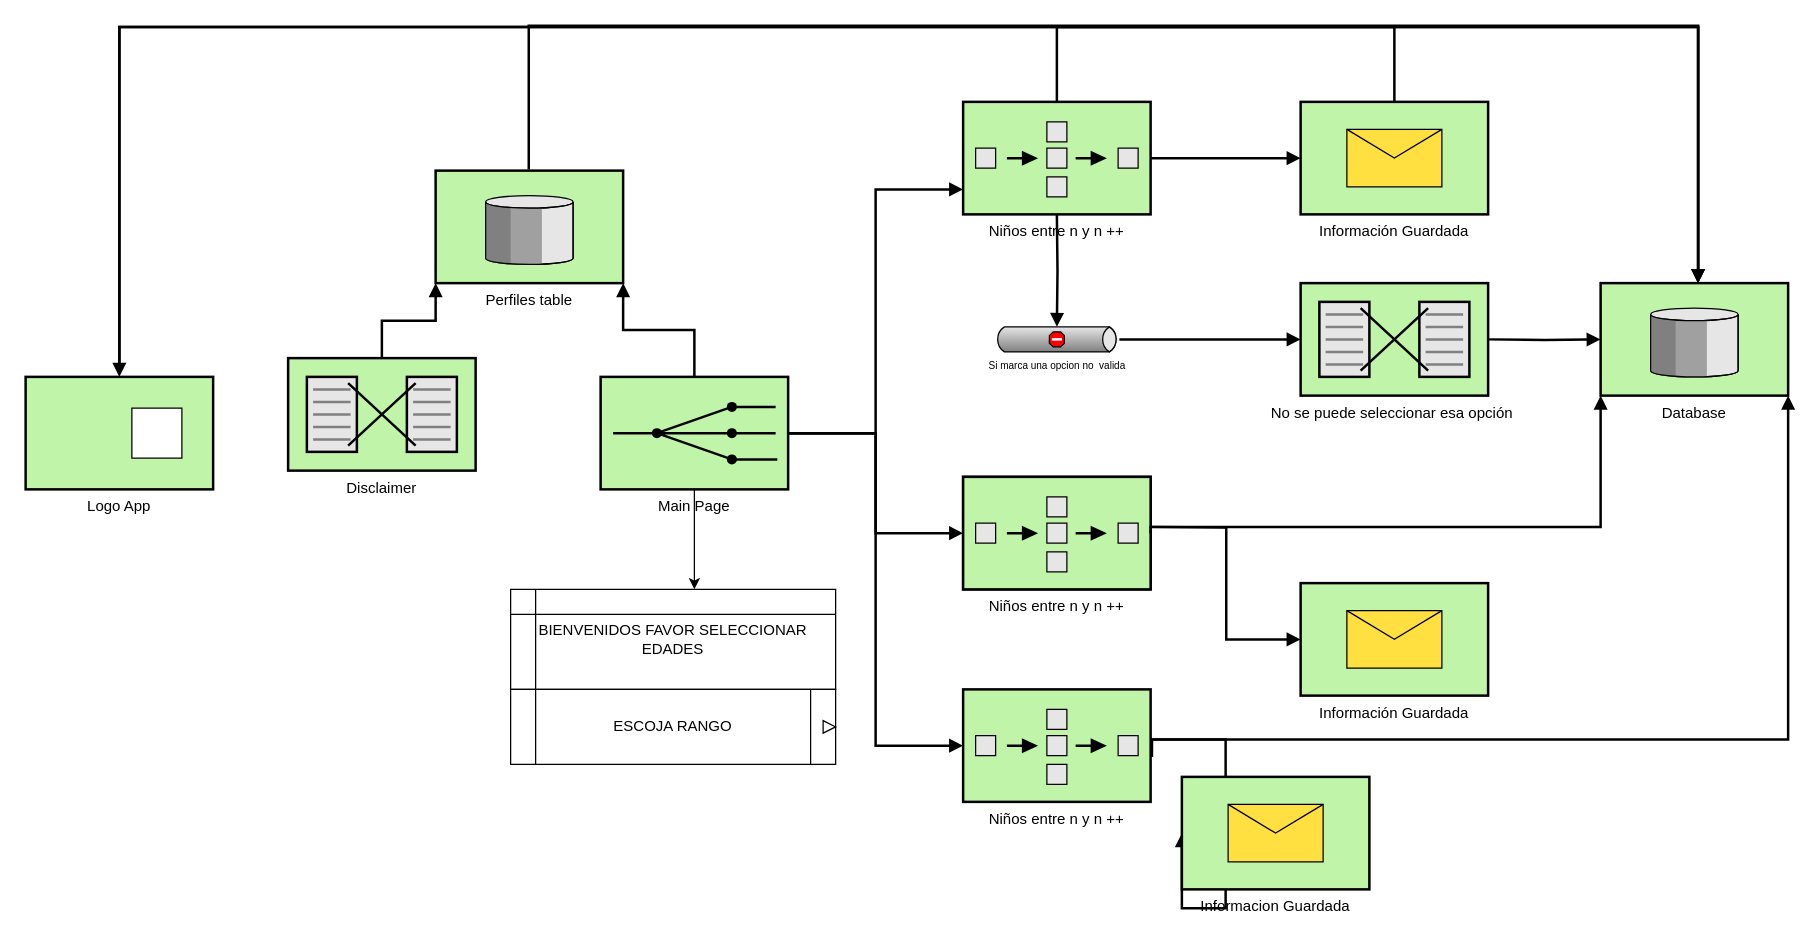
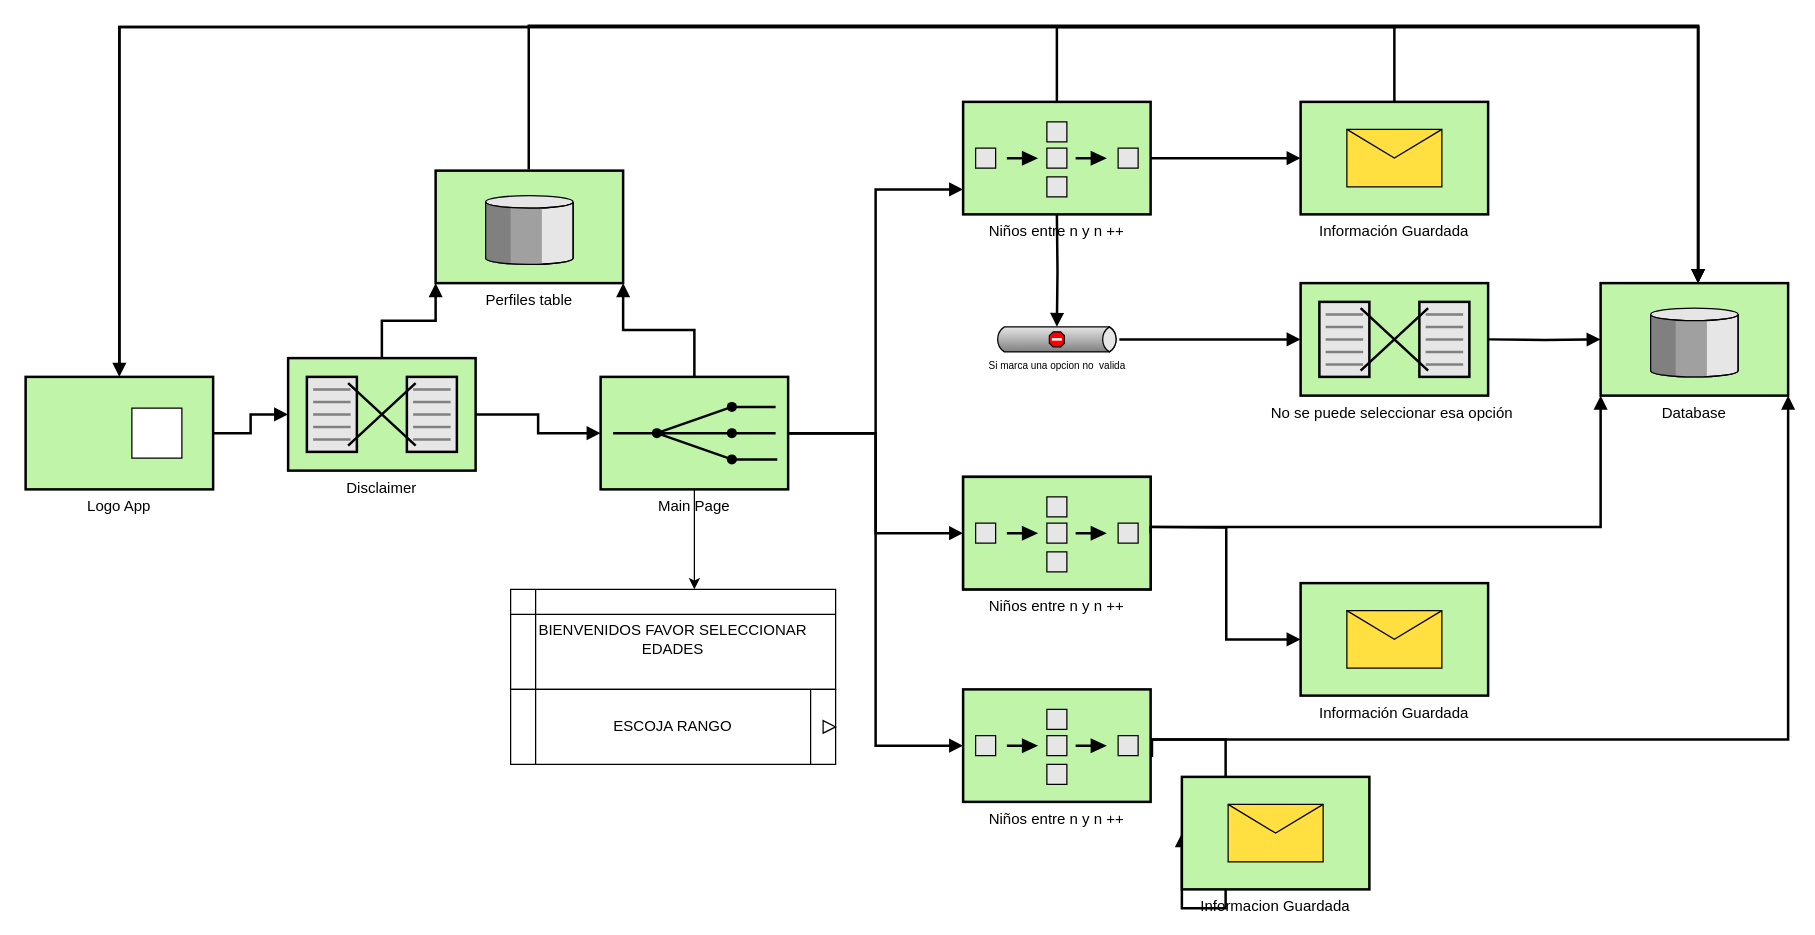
none -> (538, 416)
none -> (251, 431)
